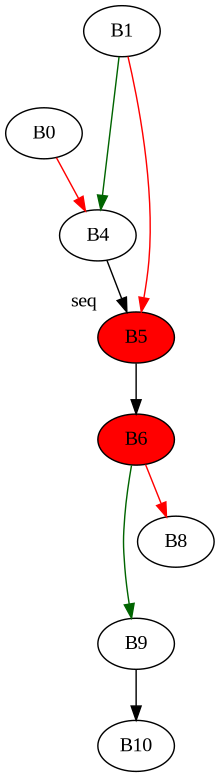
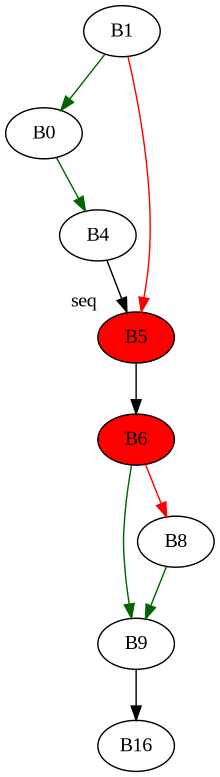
(111, 126) -> (87, 77)
(67, 178) -> (67, 178)
none -> (159, 586)
(136, 746) -> (136, 746)
